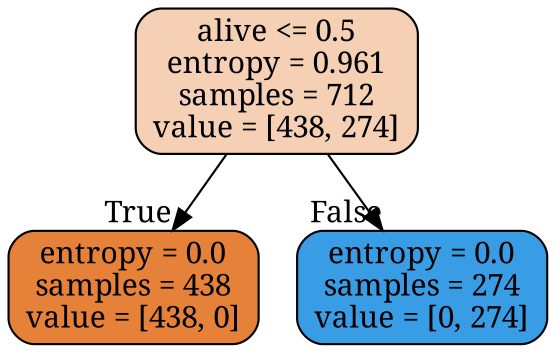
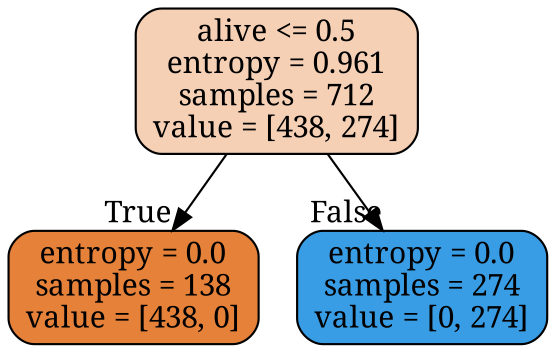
(134, 287) -> (134, 287)
